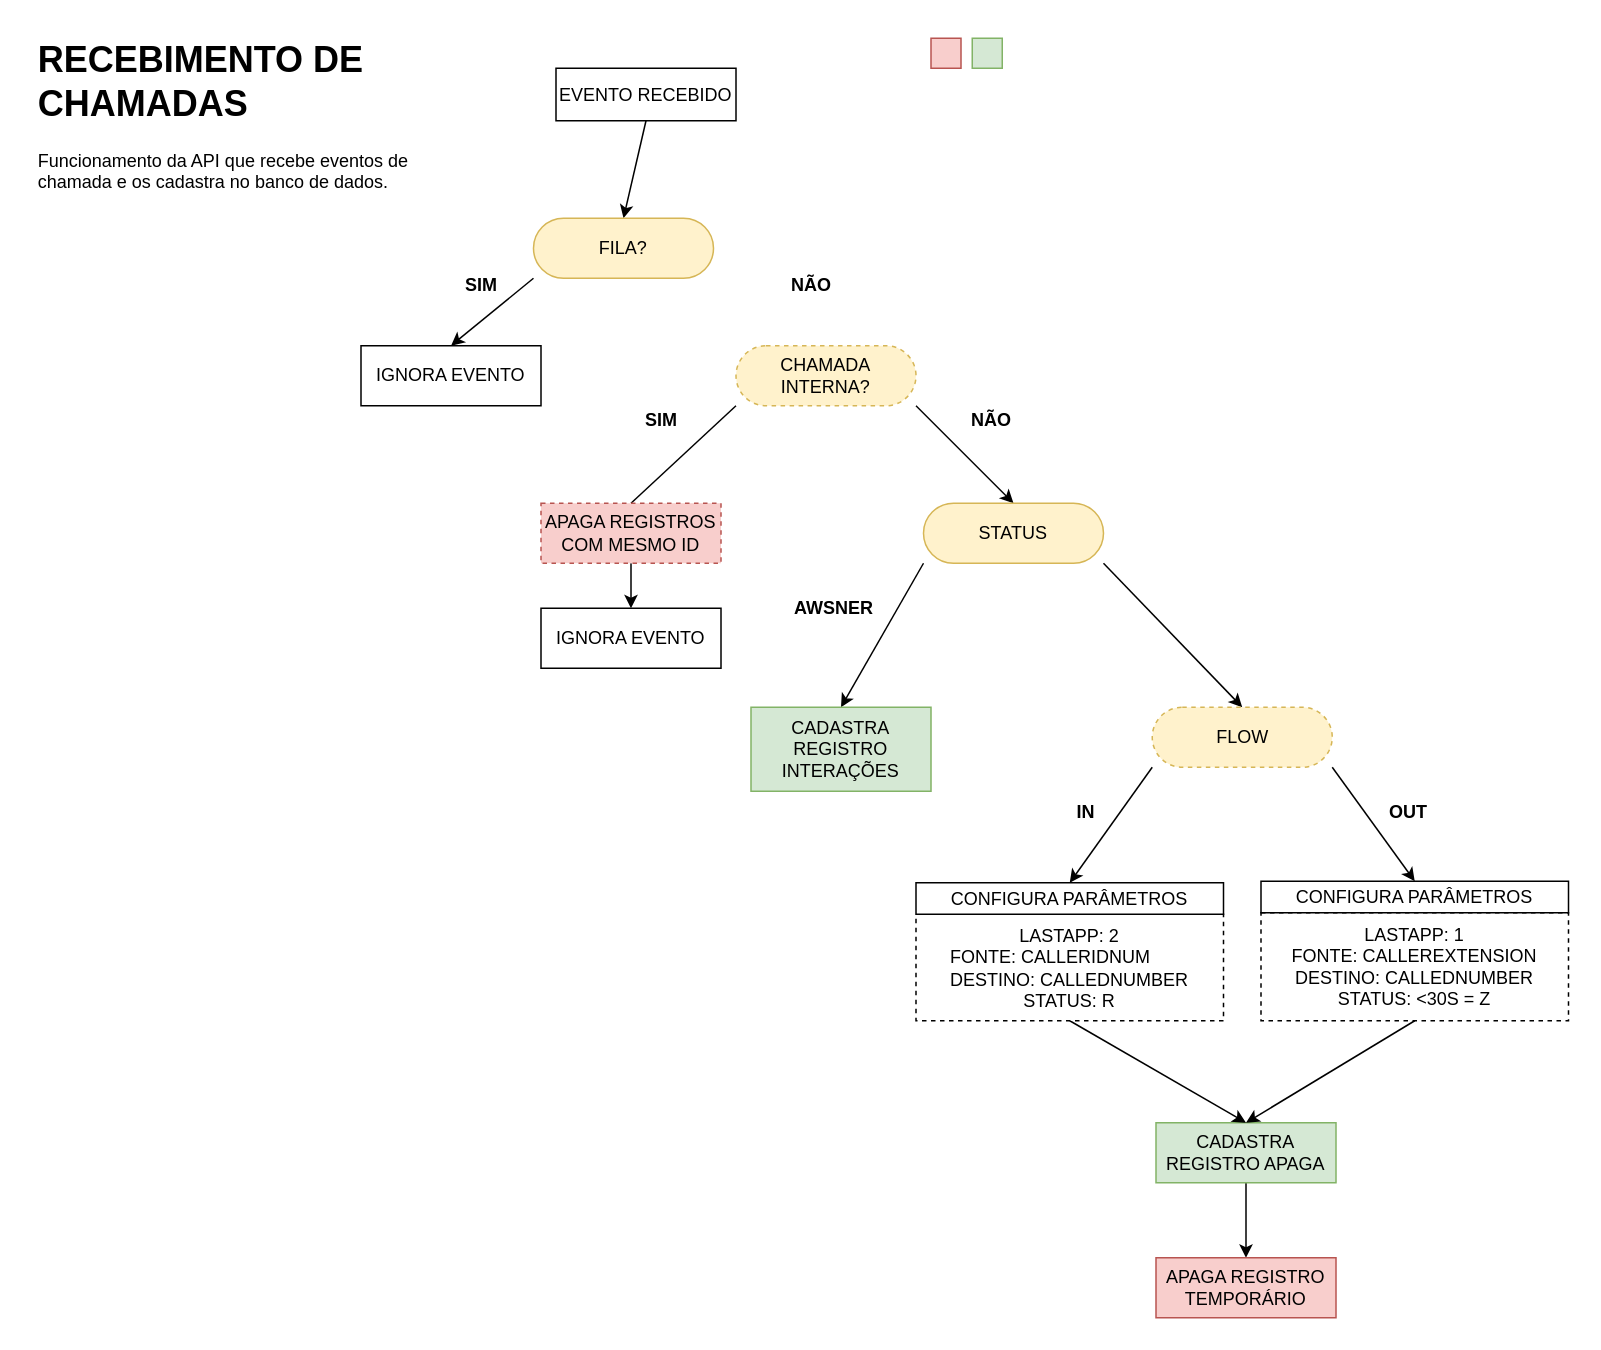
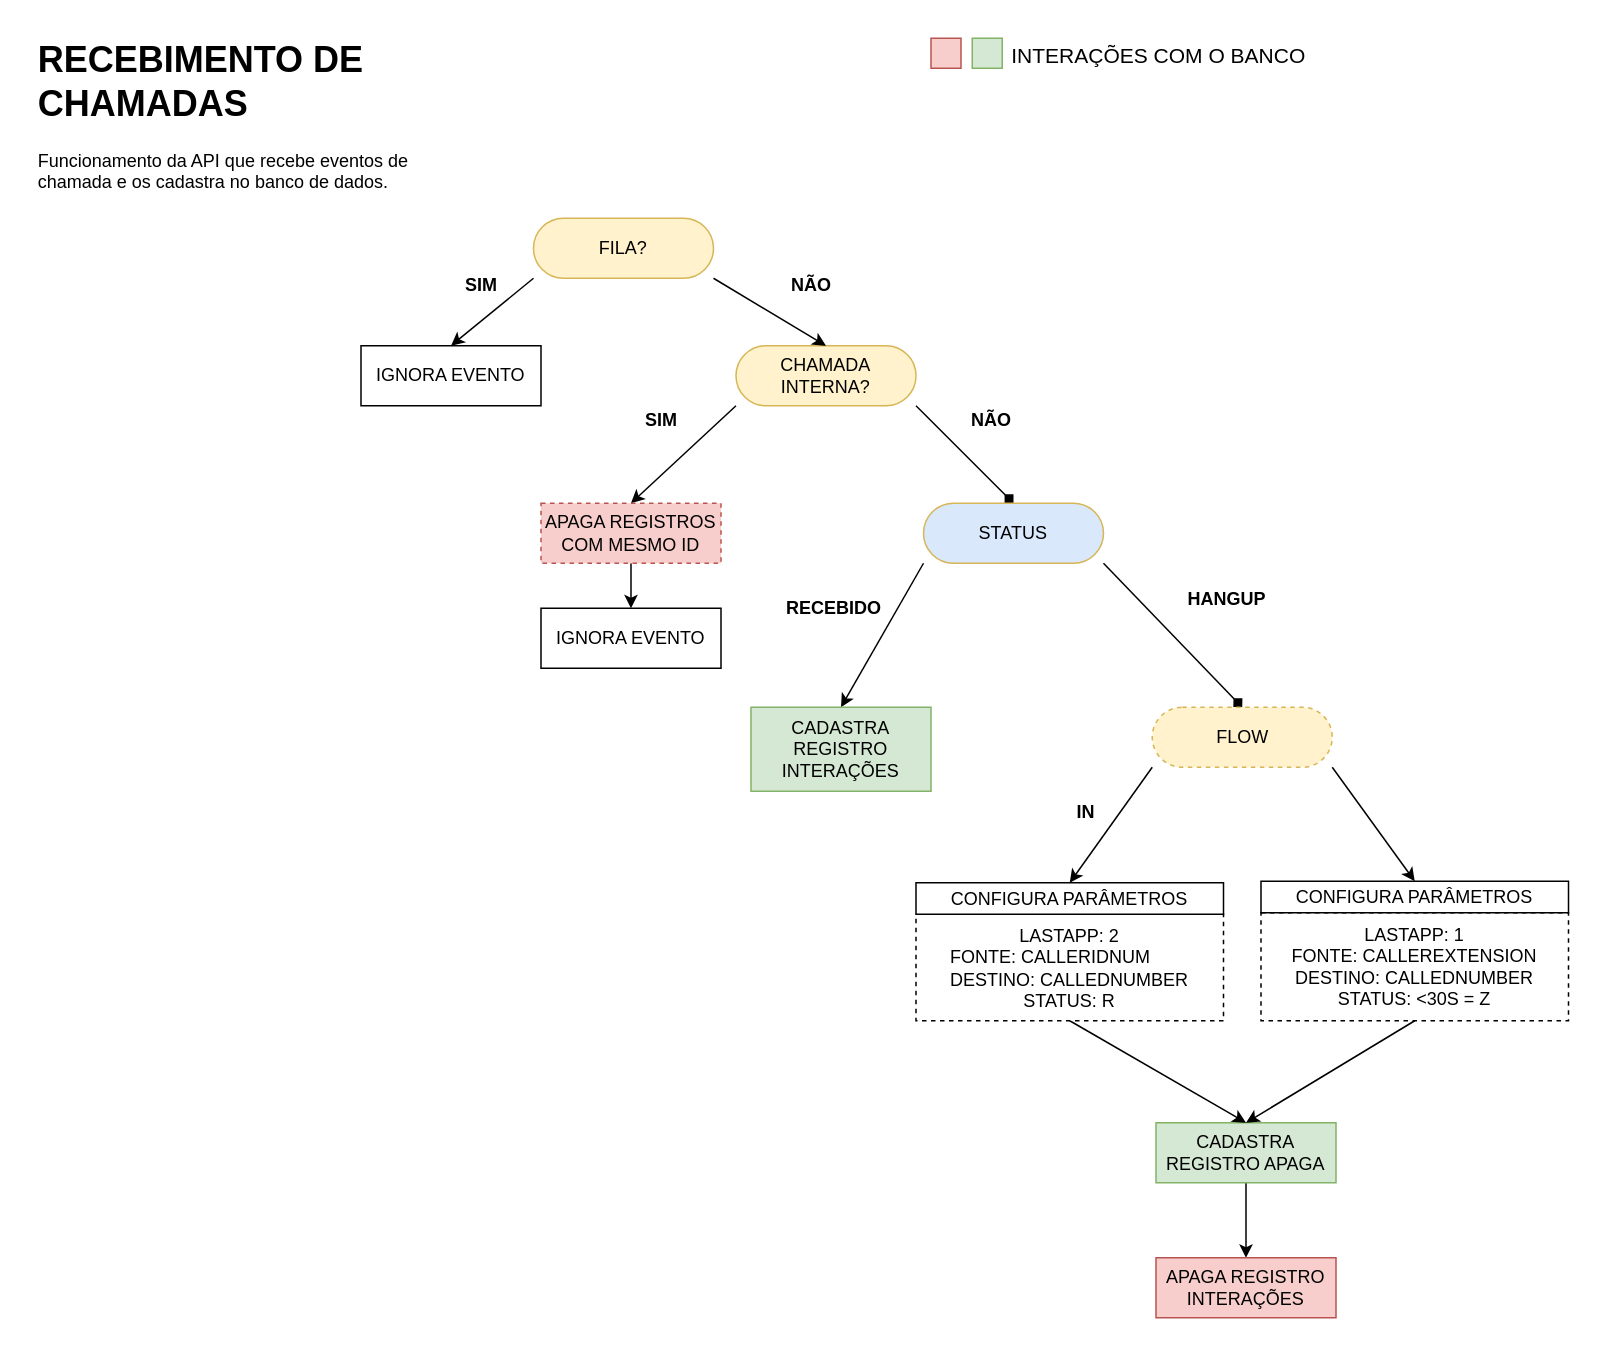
none -> (1166, 56)
(646, 95) -> none
(636, 165) -> none
none -> (765, 309)
(826, 376) -> (826, 376)
(1006, 496) -> (1005, 495)
(636, 498) -> (639, 495)
(1013, 533) -> (1013, 533)
none -> (1226, 599)
(834, 608) -> (834, 608)
(1234, 699) -> (1234, 699)
(1407, 812) -> none
(1246, 1288) -> (1246, 1288)
